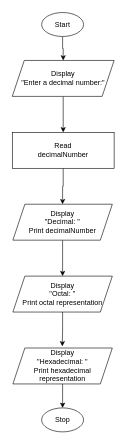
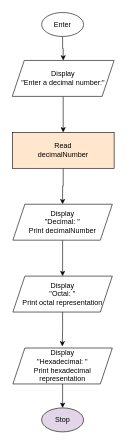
(63, 24) -> (63, 24)
(63, 150) -> (63, 150)
(63, 420) -> (63, 420)
